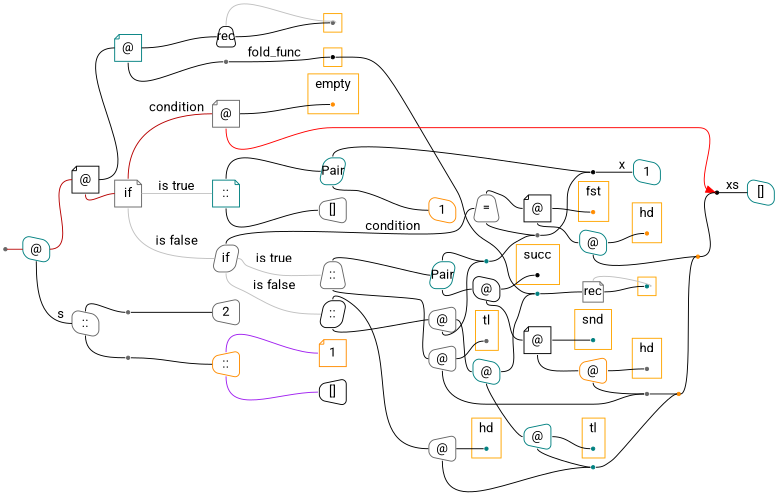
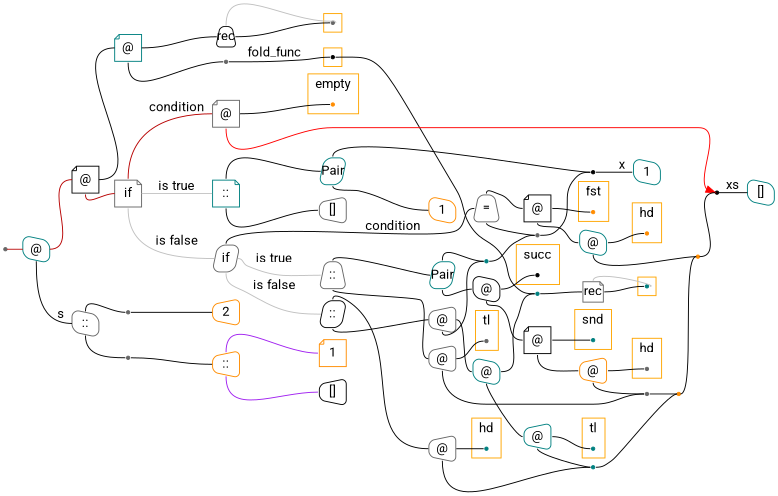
(226, 312) -> (226, 312)
